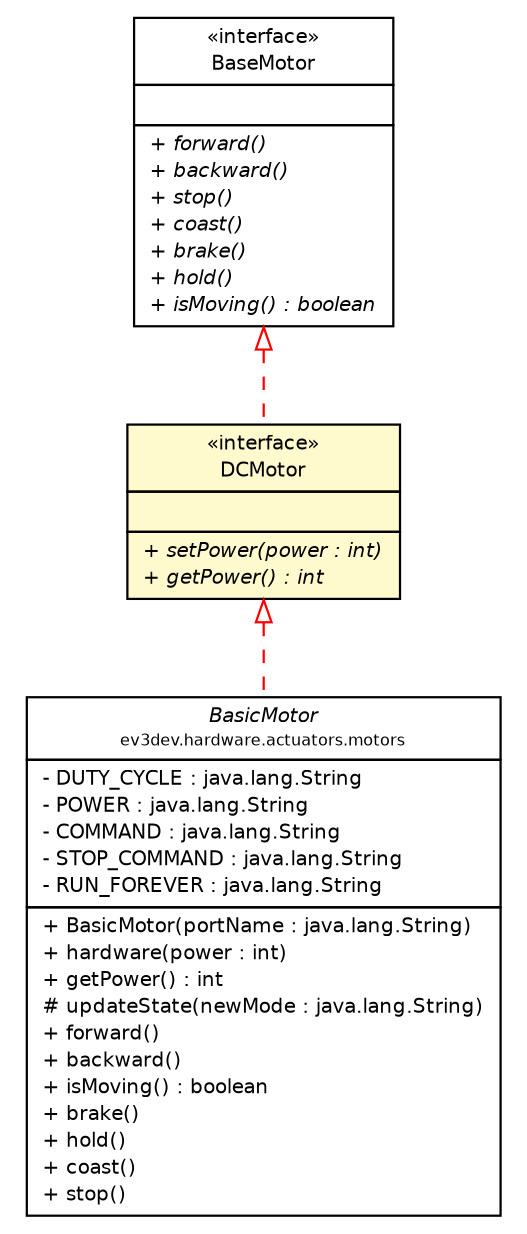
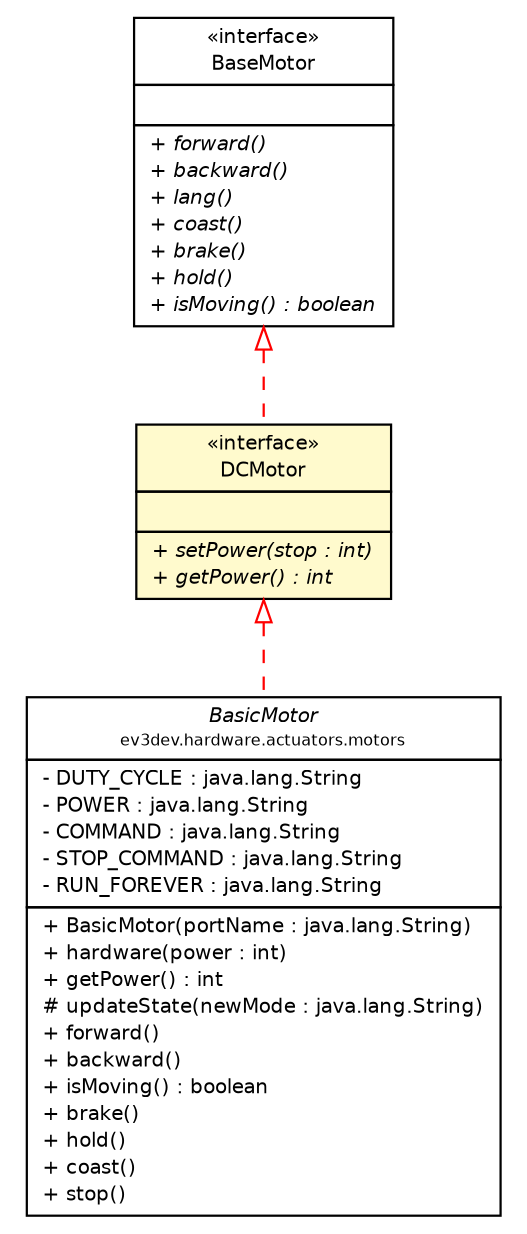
(192, 198) -> (192, 198)
(264, 551) -> (264, 551)
